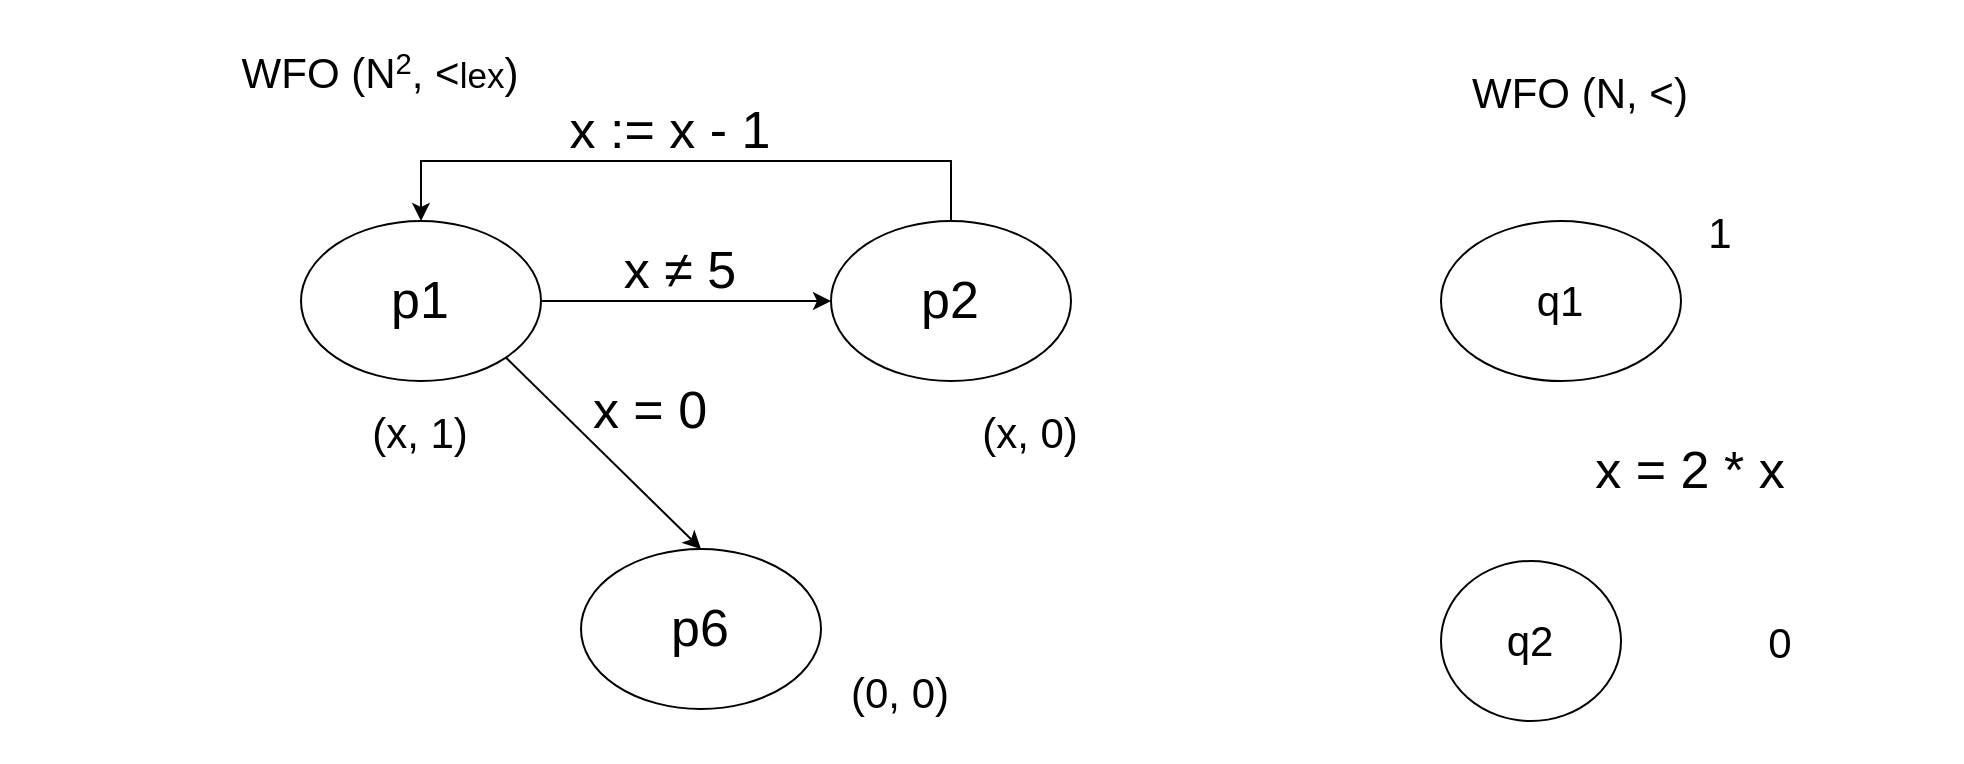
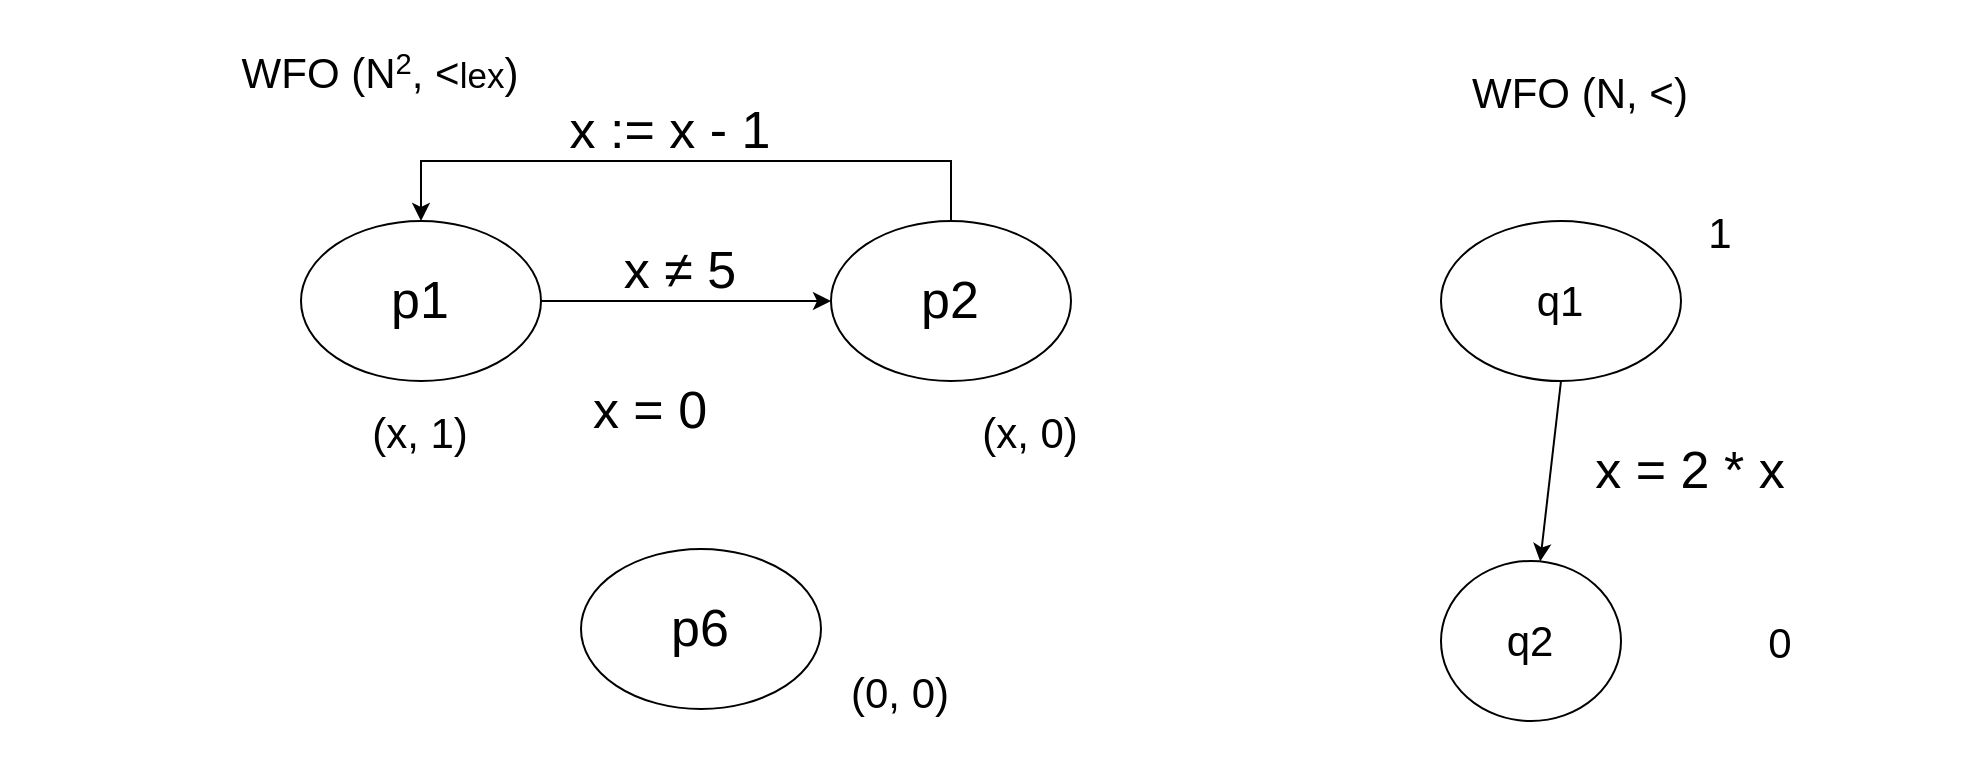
(599, 449) -> none
none -> (1551, 465)
